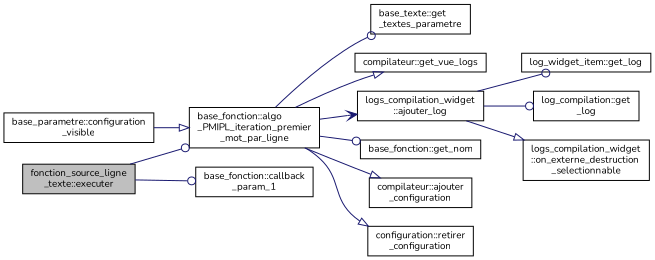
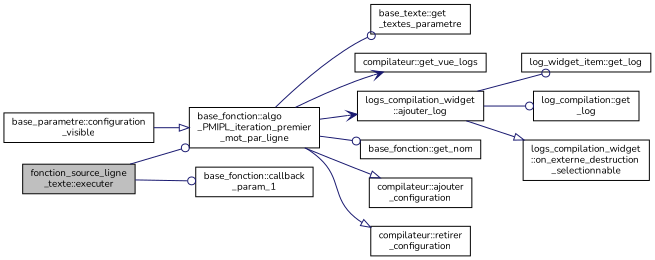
(334, 90) -> (334, 90)
(421, 241) -> (421, 241)
